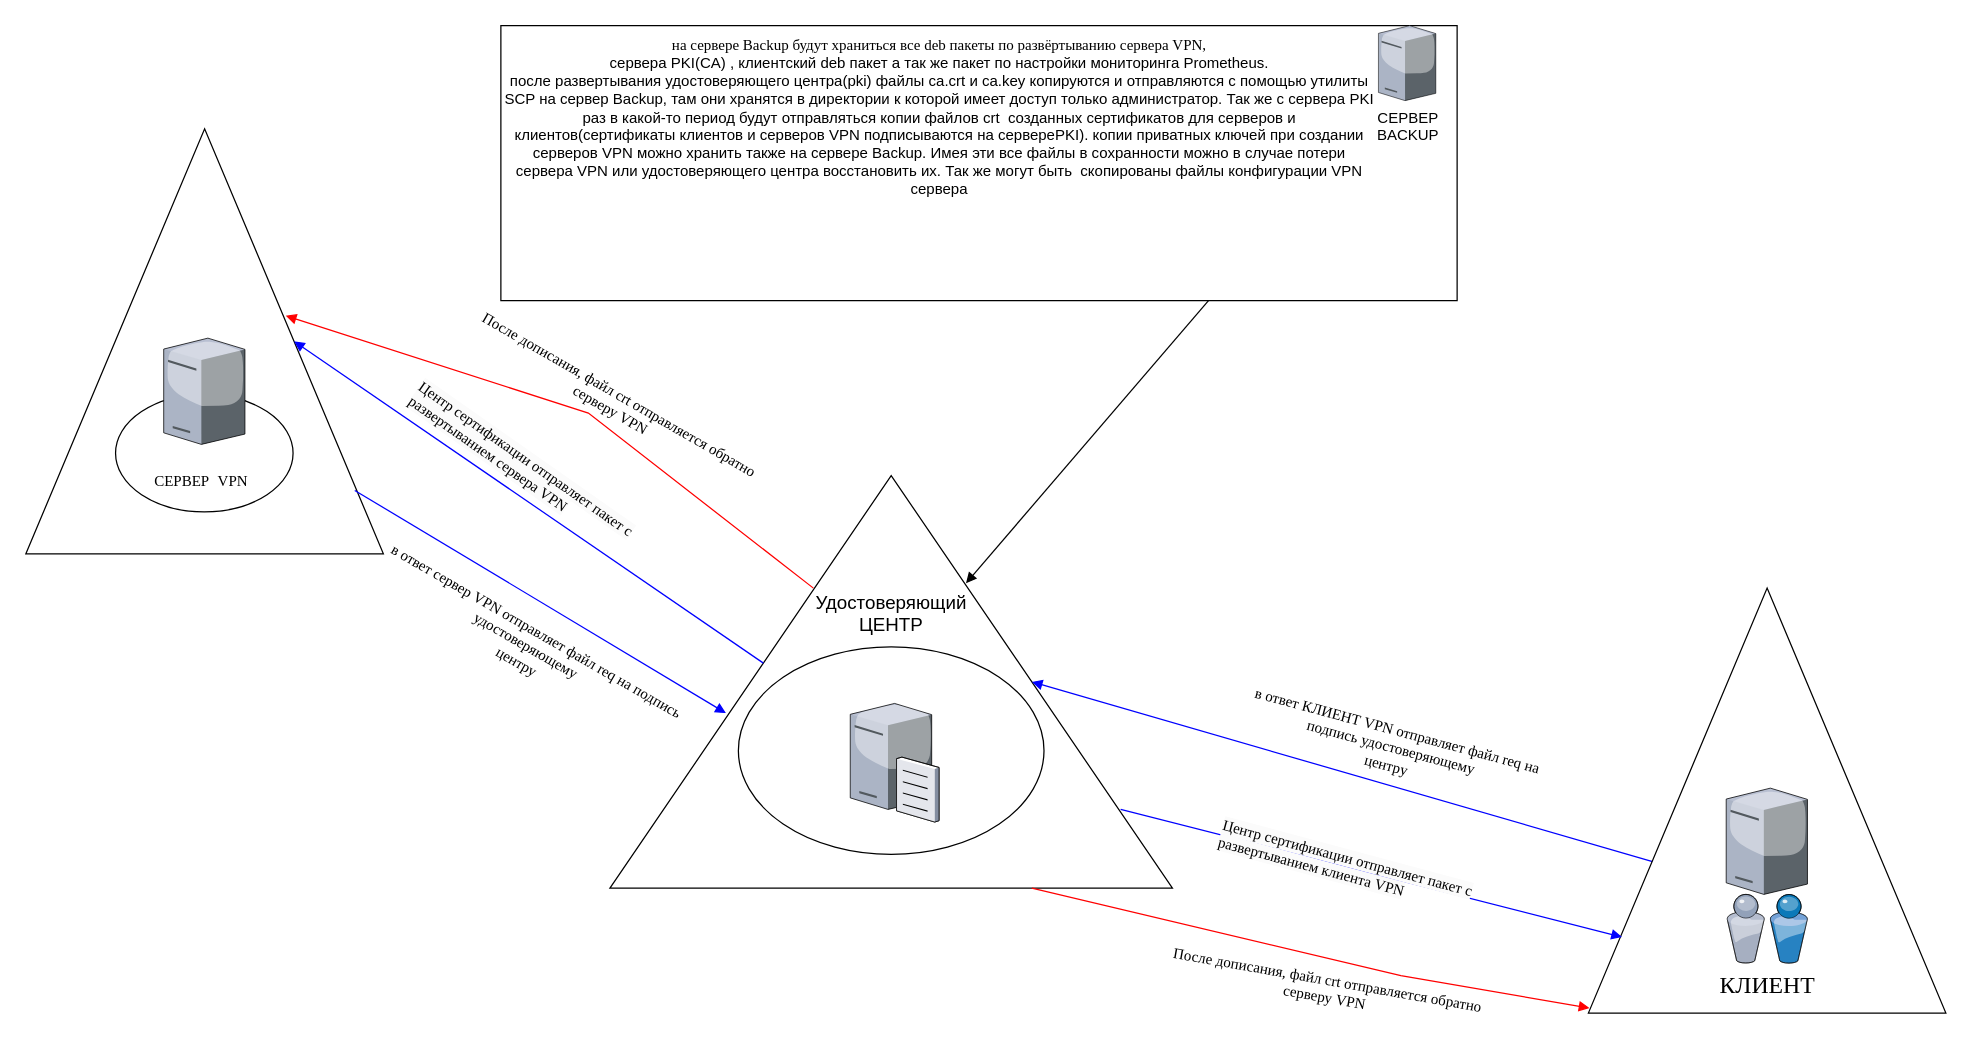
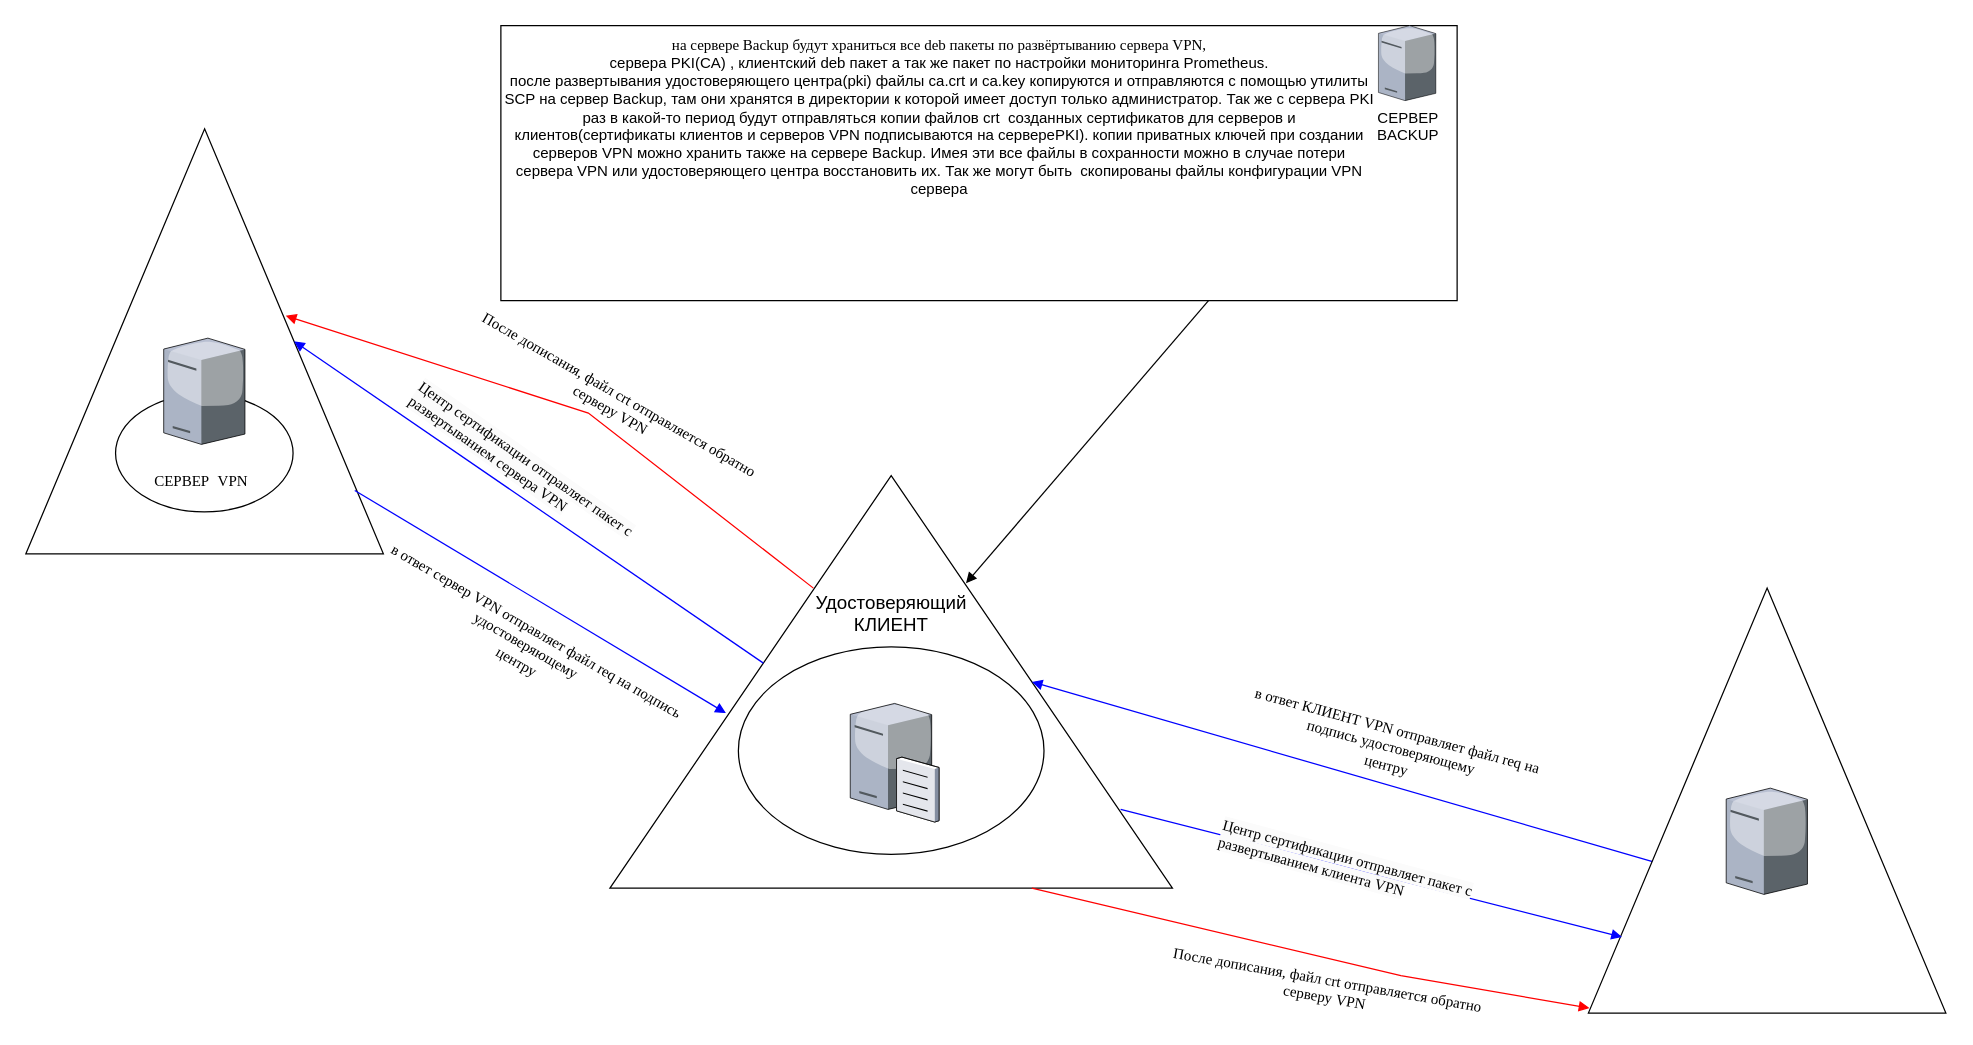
(891, 613) -> (891, 613)
(1767, 929) -> none
